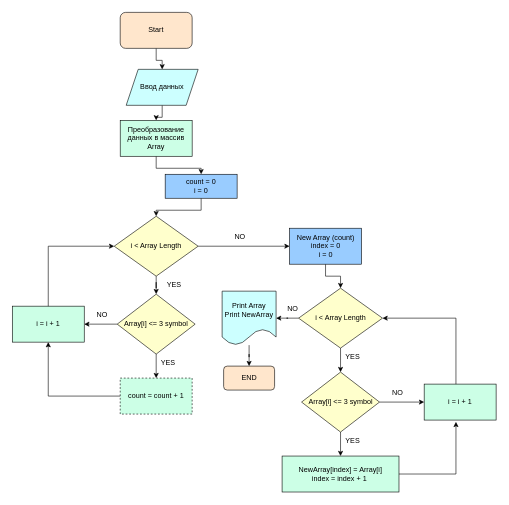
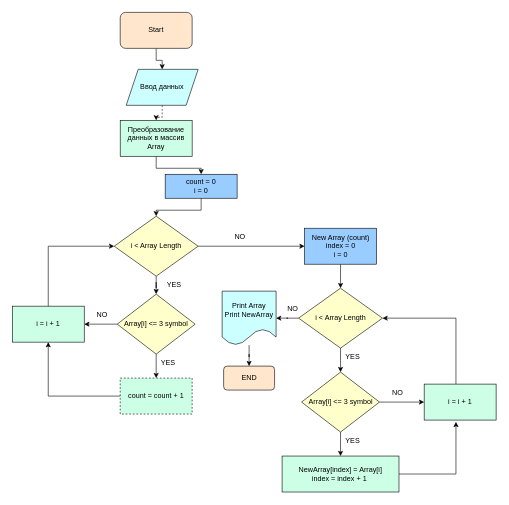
(162, 113) -> (162, 113)
(326, 246) -> (341, 246)
